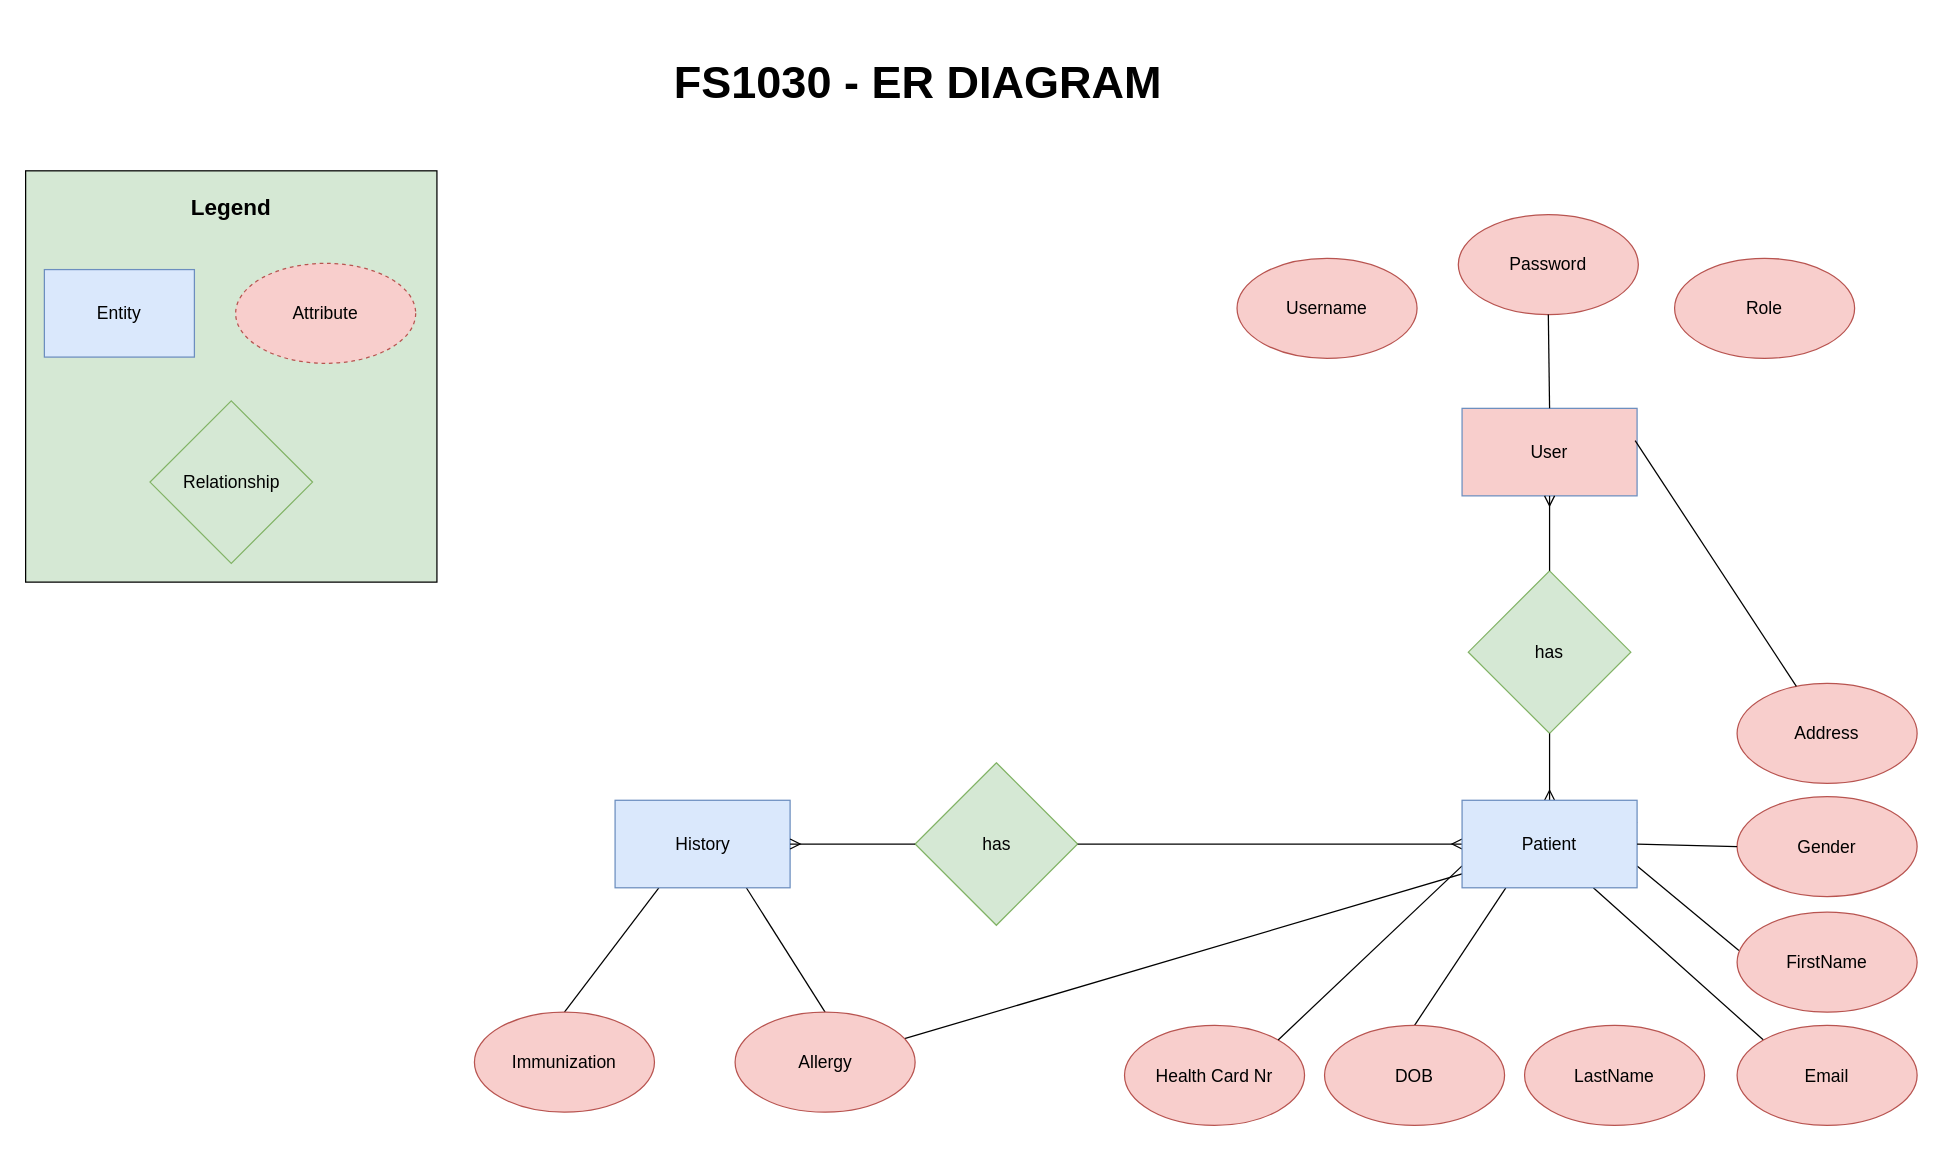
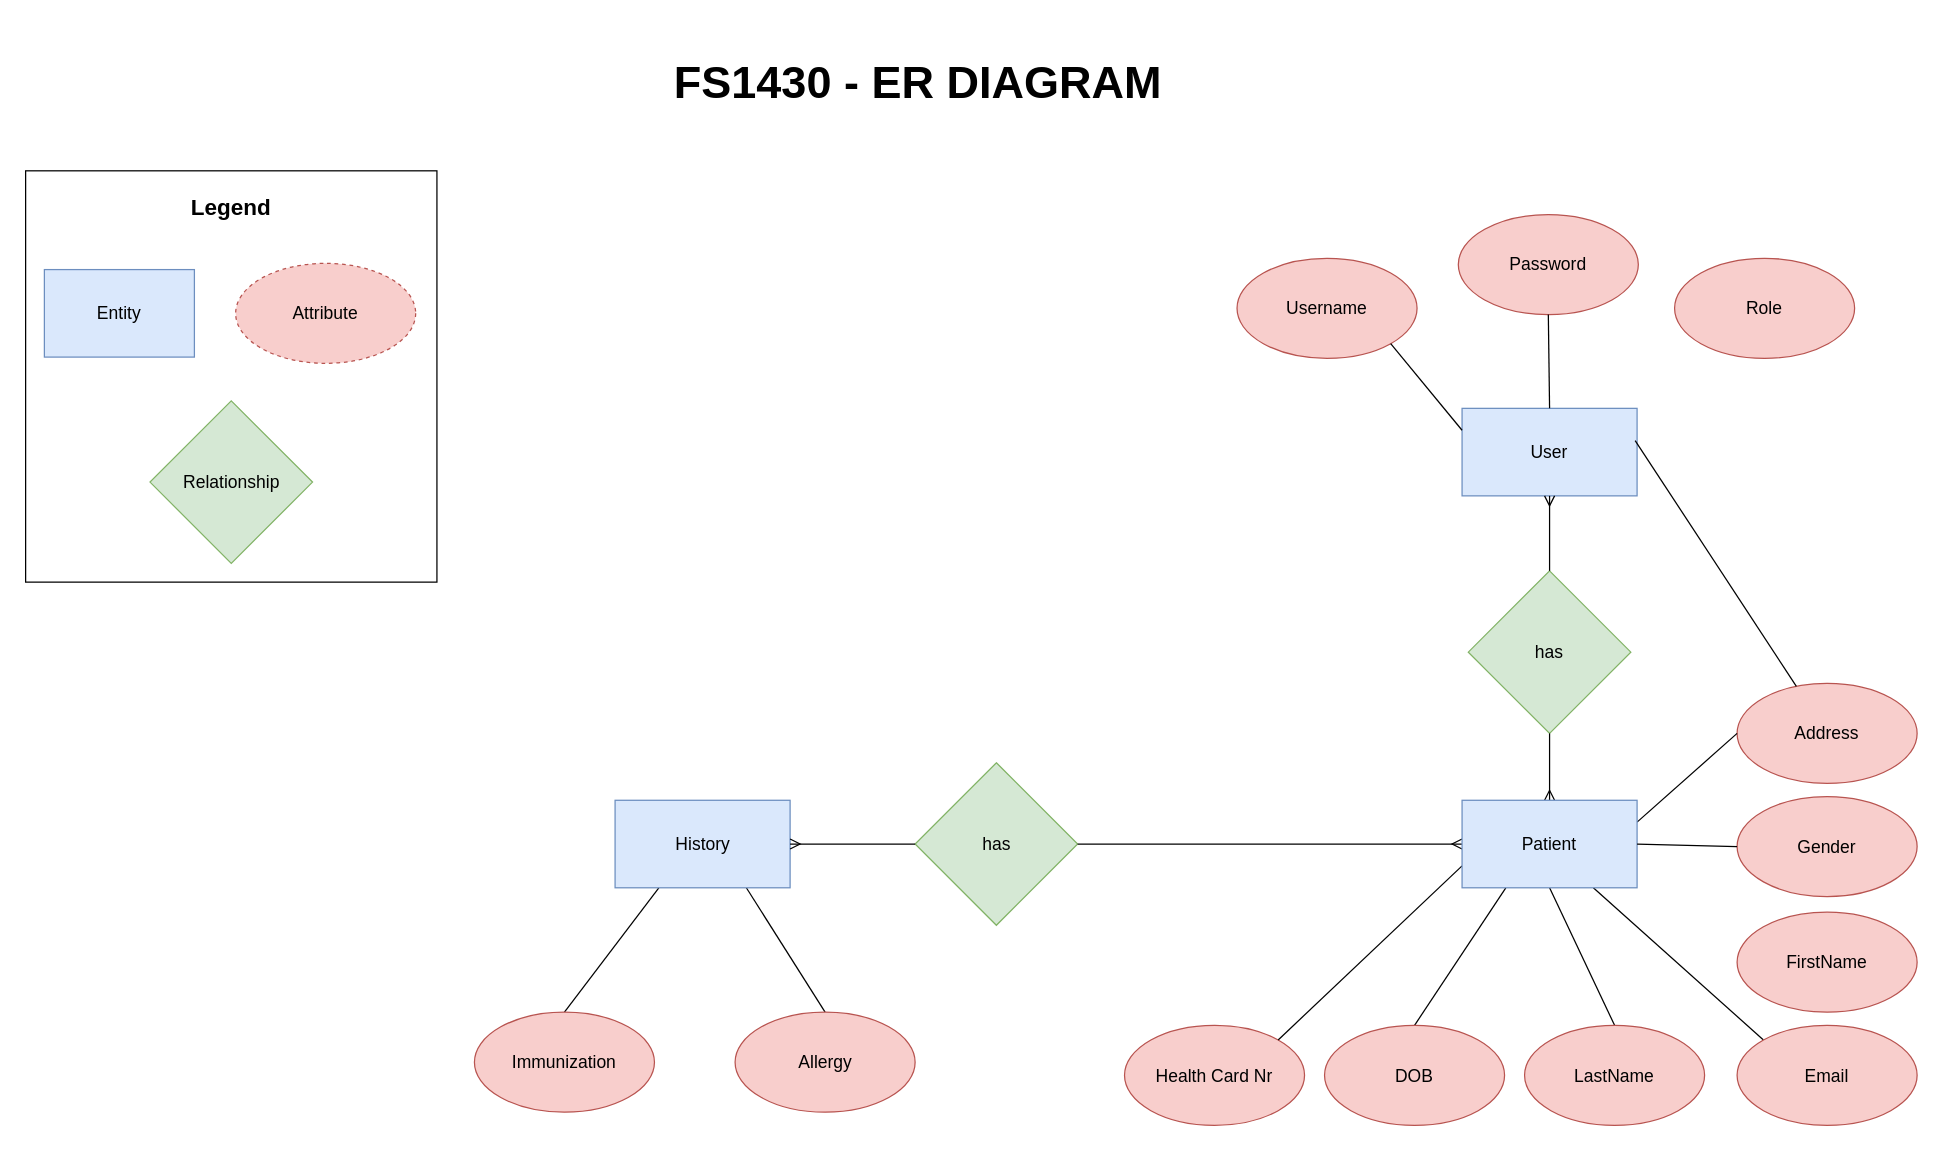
(918, 82) -> (918, 82)
(231, 376) -> (231, 376)
none -> (1426, 387)
(1549, 452) -> (1549, 452)
(1688, 908) -> none
none -> (1582, 956)
(1174, 959) -> (1686, 778)
